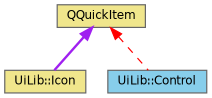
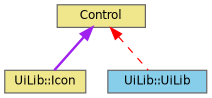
(101, 16) -> (101, 16)
(157, 82) -> (157, 82)
